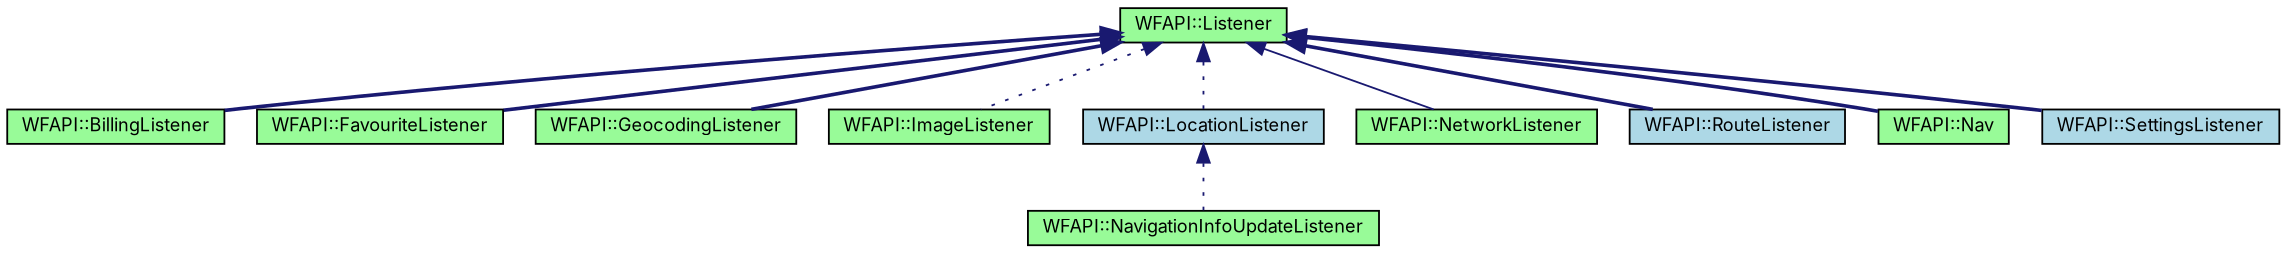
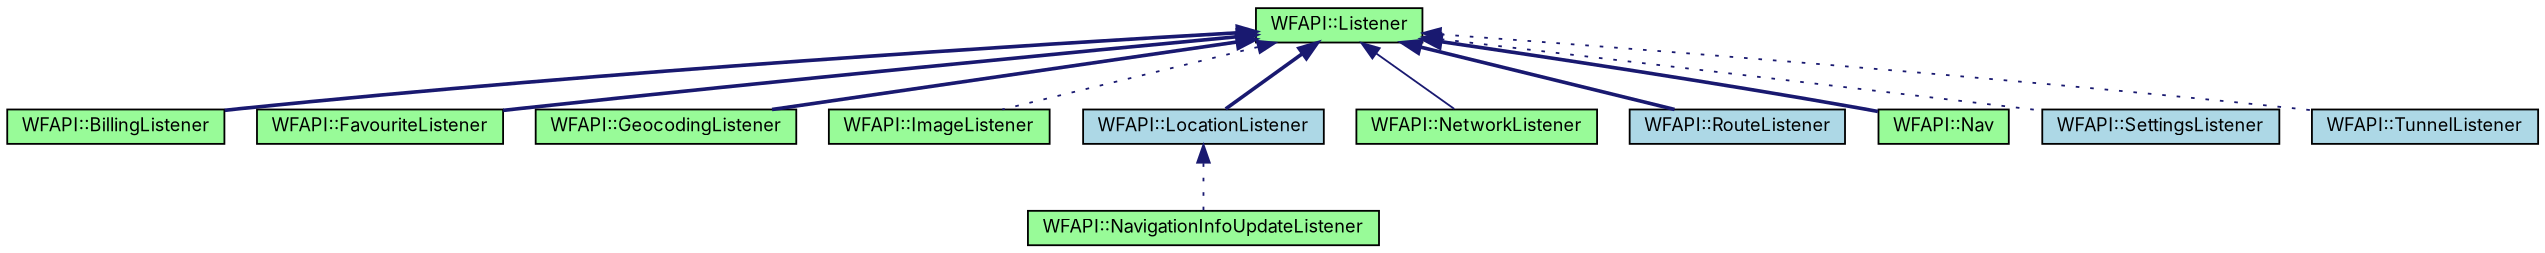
(1729, 78) -> (1741, 75)
(1203, 85) -> (1264, 81)
none -> (2425, 127)
